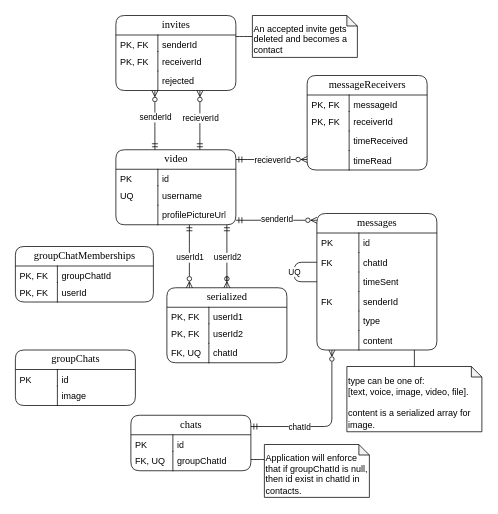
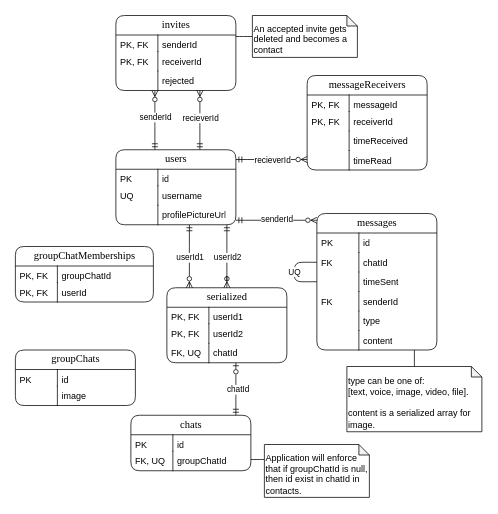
(176, 159) -> (176, 159)
none -> (236, 395)
(322, 426) -> none
